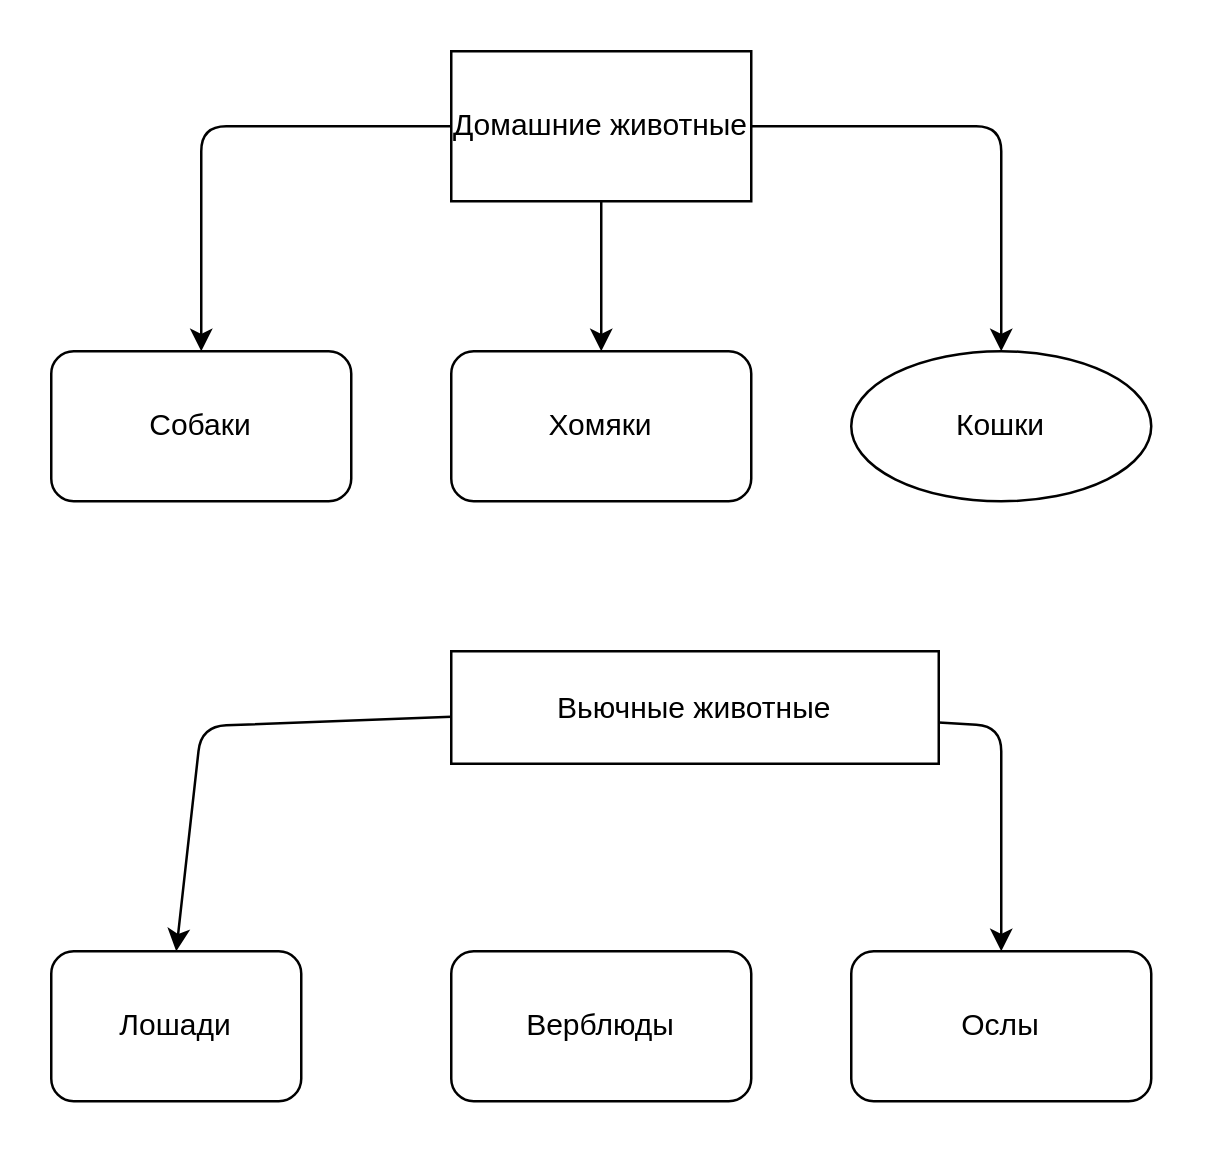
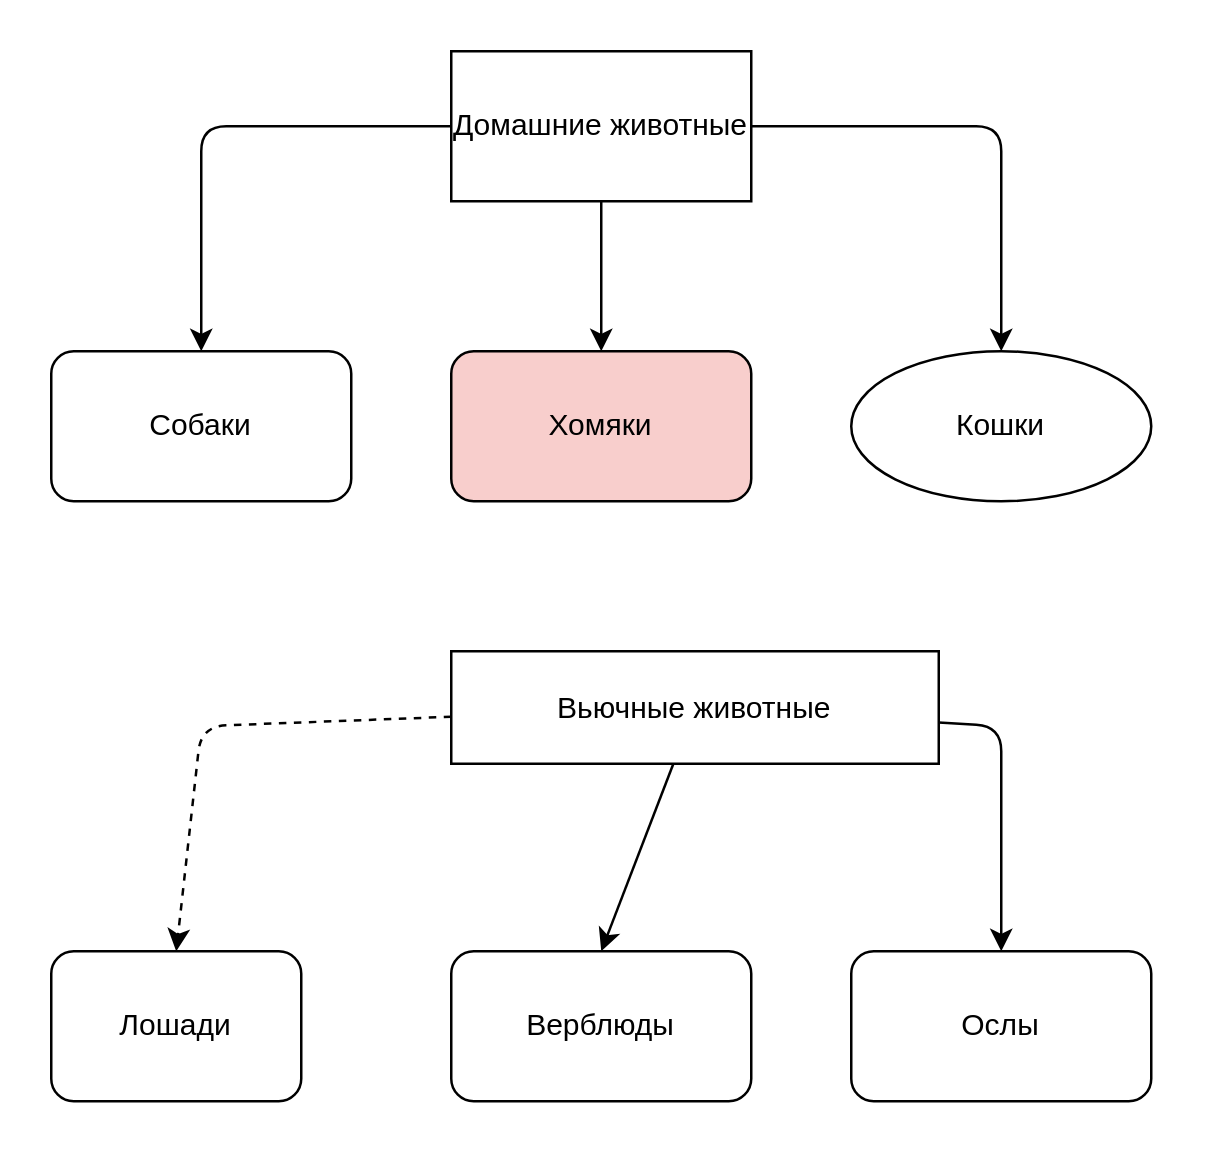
(601, 426) -> (601, 426)
(226, 725) -> (226, 725)
none -> (640, 850)
